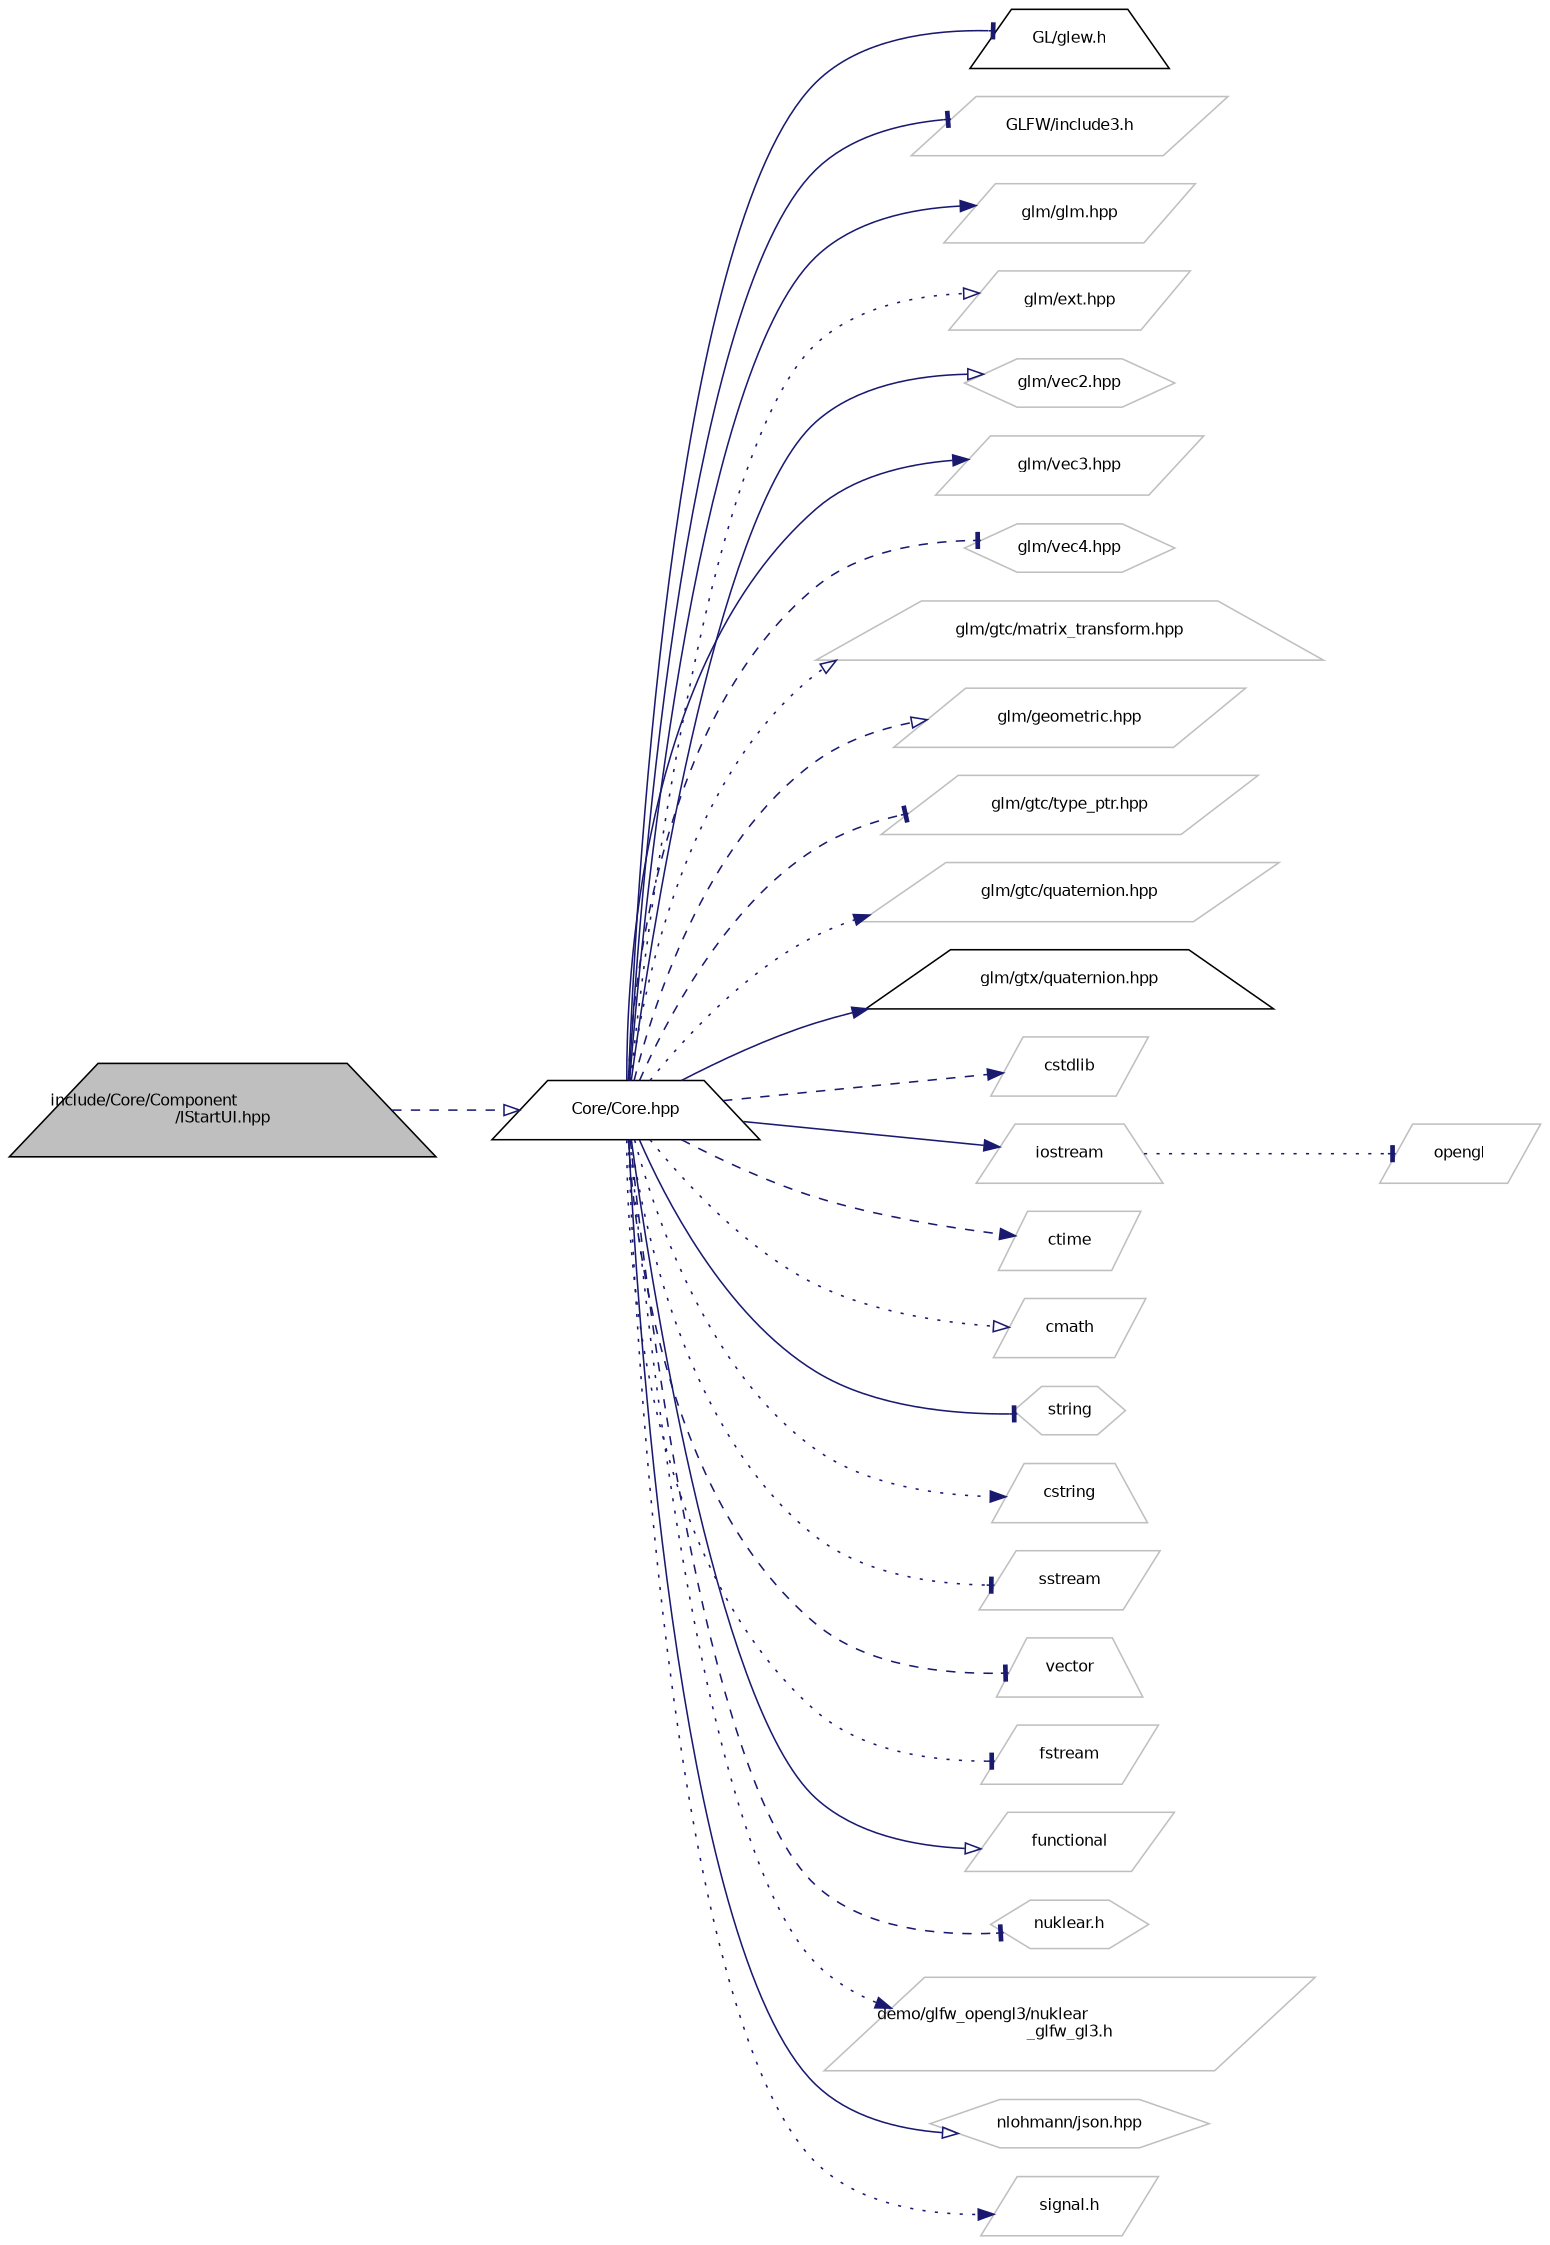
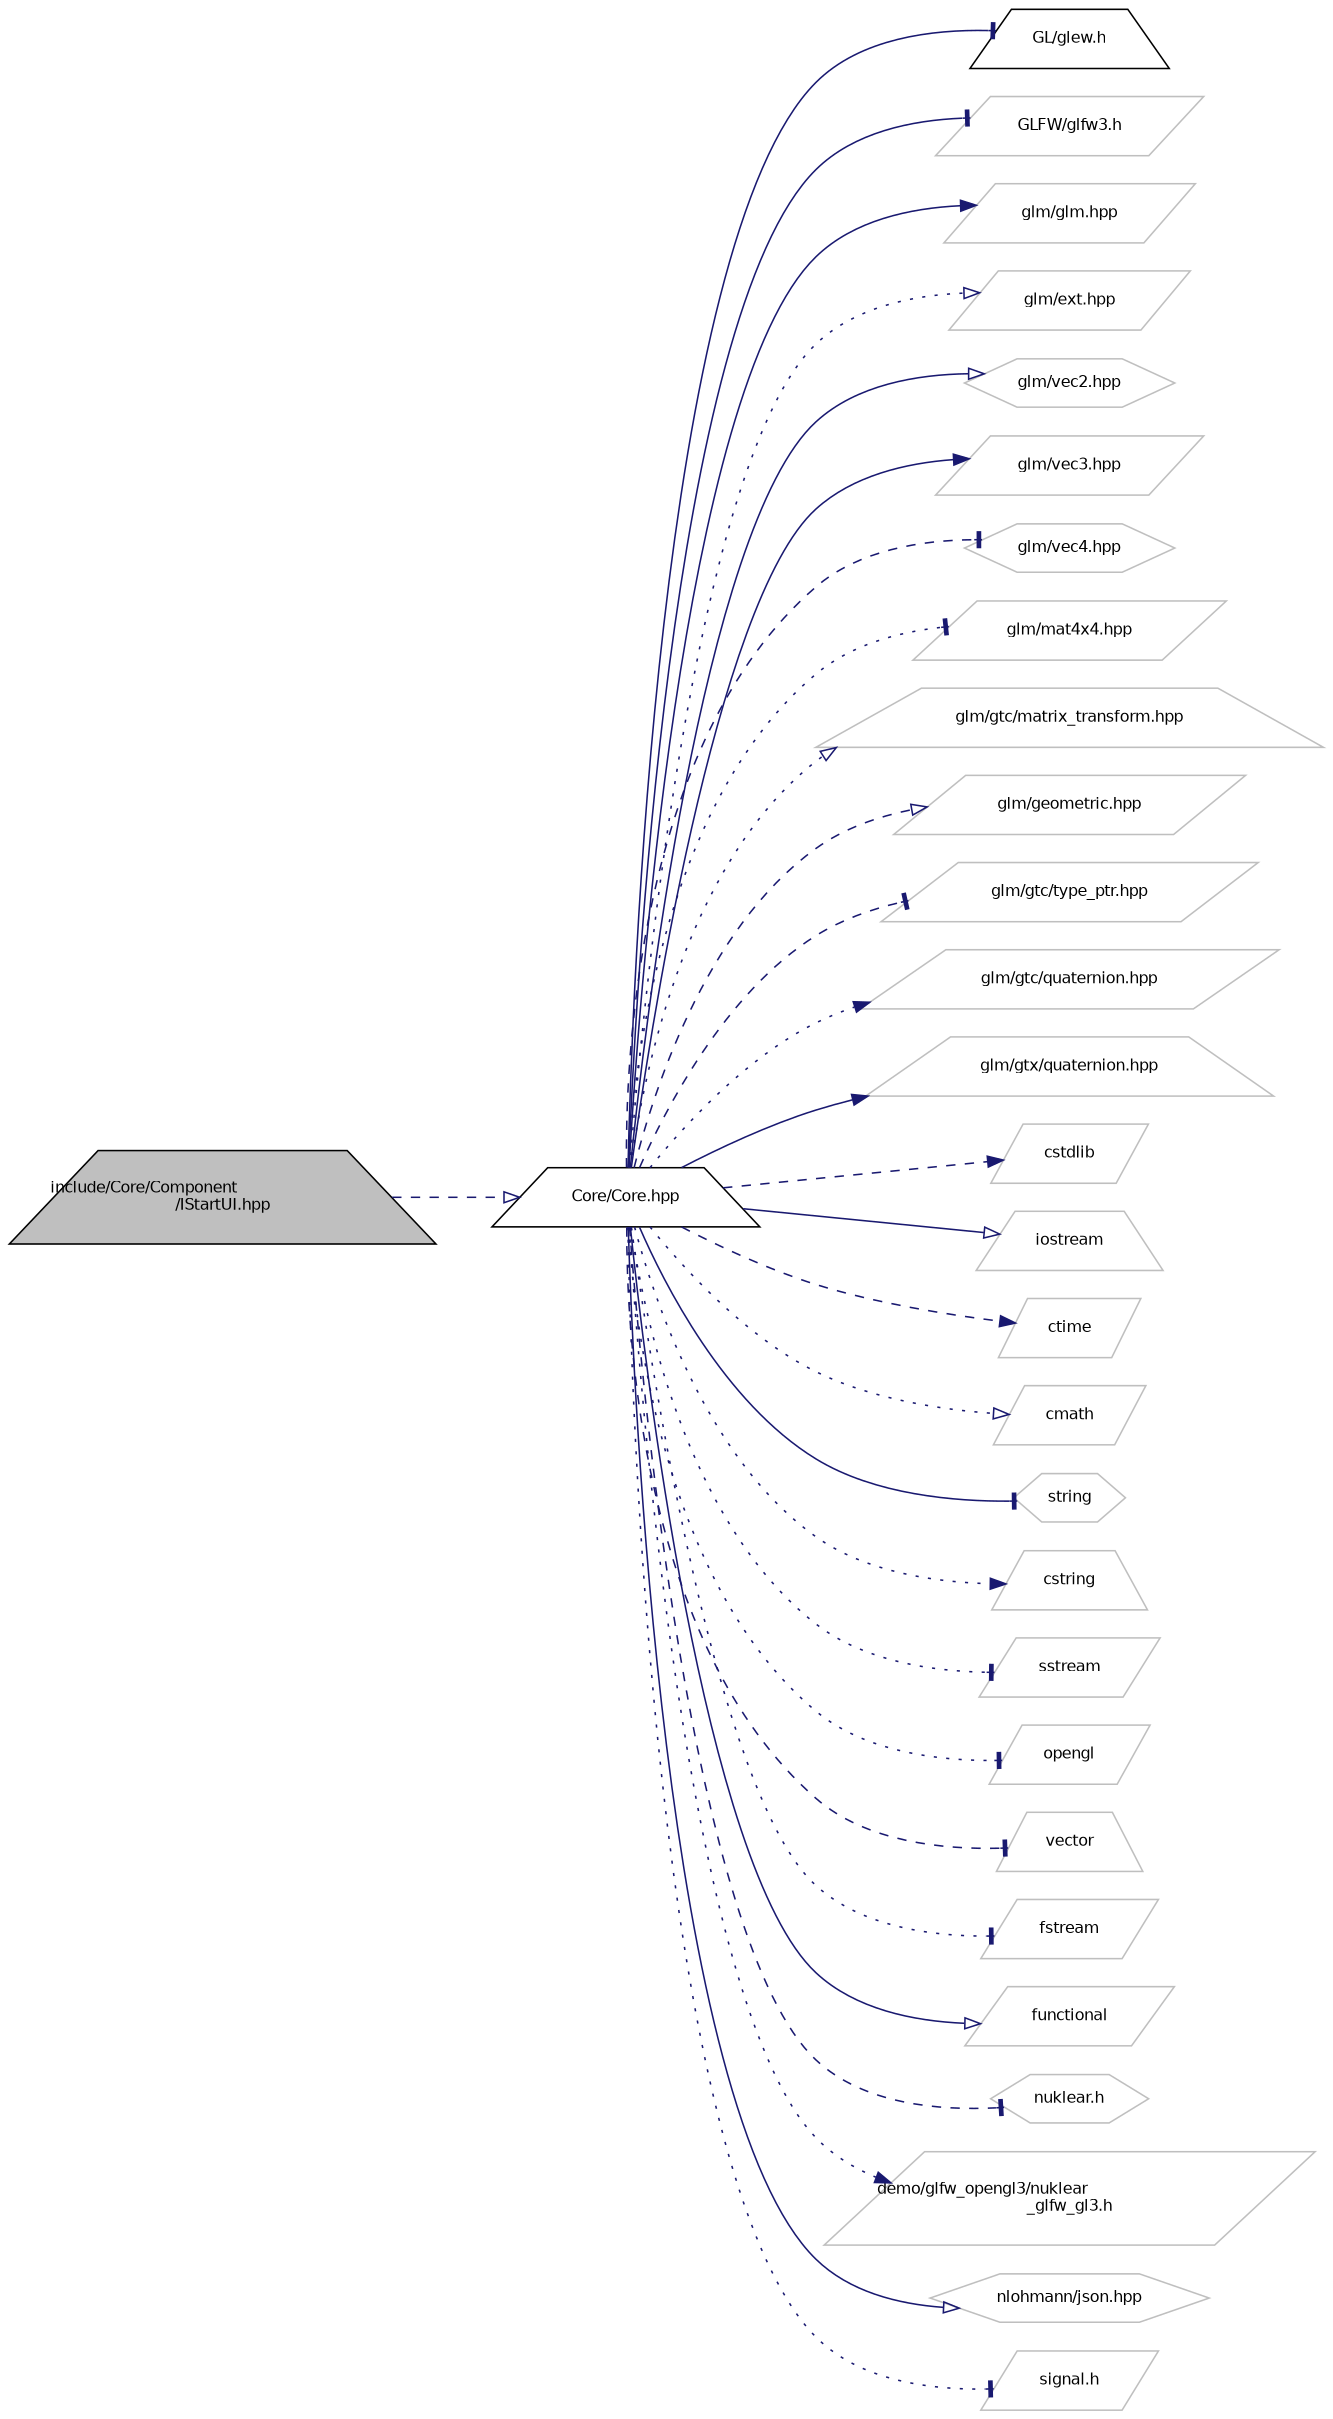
(1070, 126) -> (1070, 126)
none -> (1070, 631)
(1070, 979) -> (1070, 1067)
(864, 1133) -> (864, 1221)
(1266, 1154) -> (714, 1575)
(682, 1750) -> (676, 1885)
